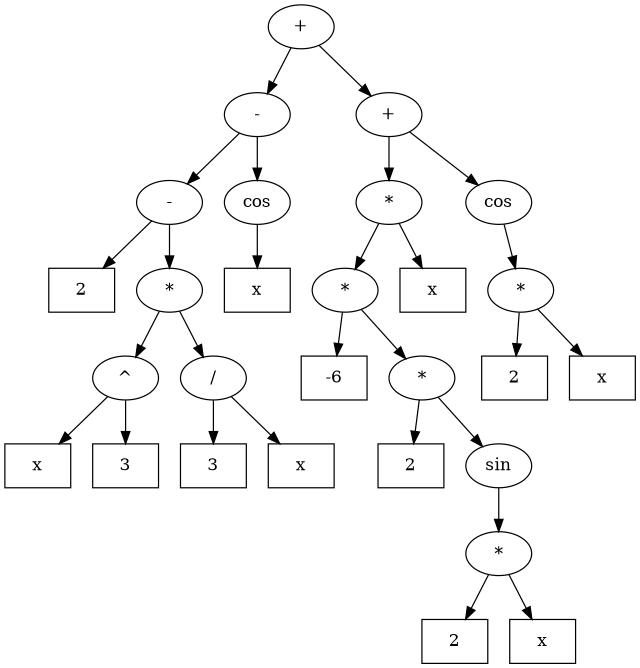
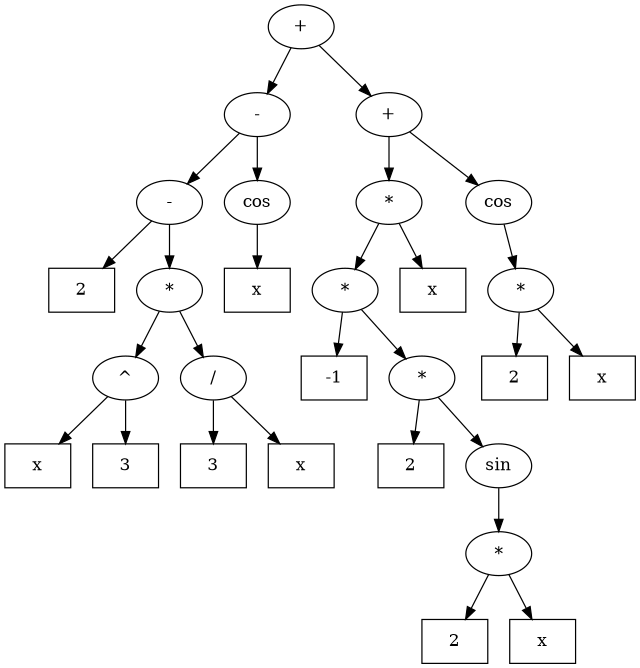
(334, 378) -> (334, 378)
